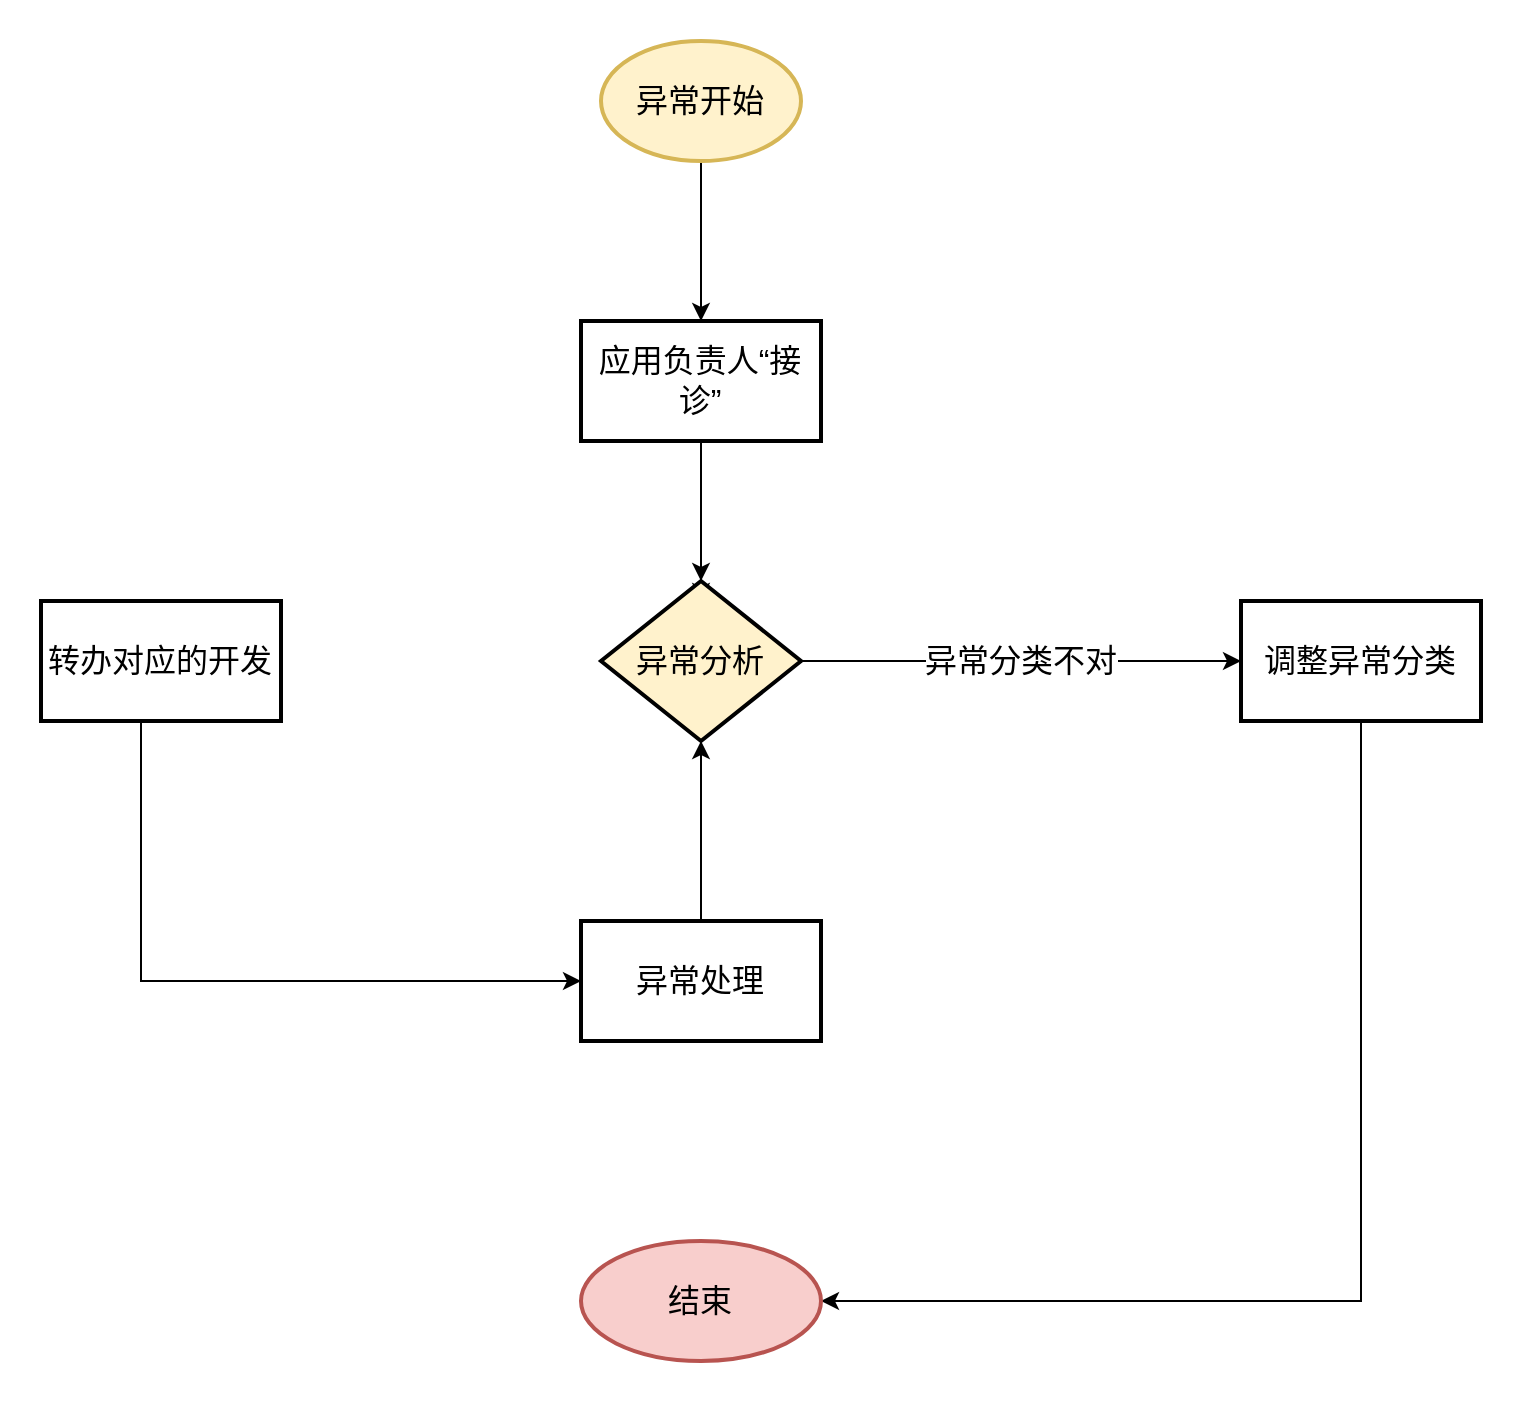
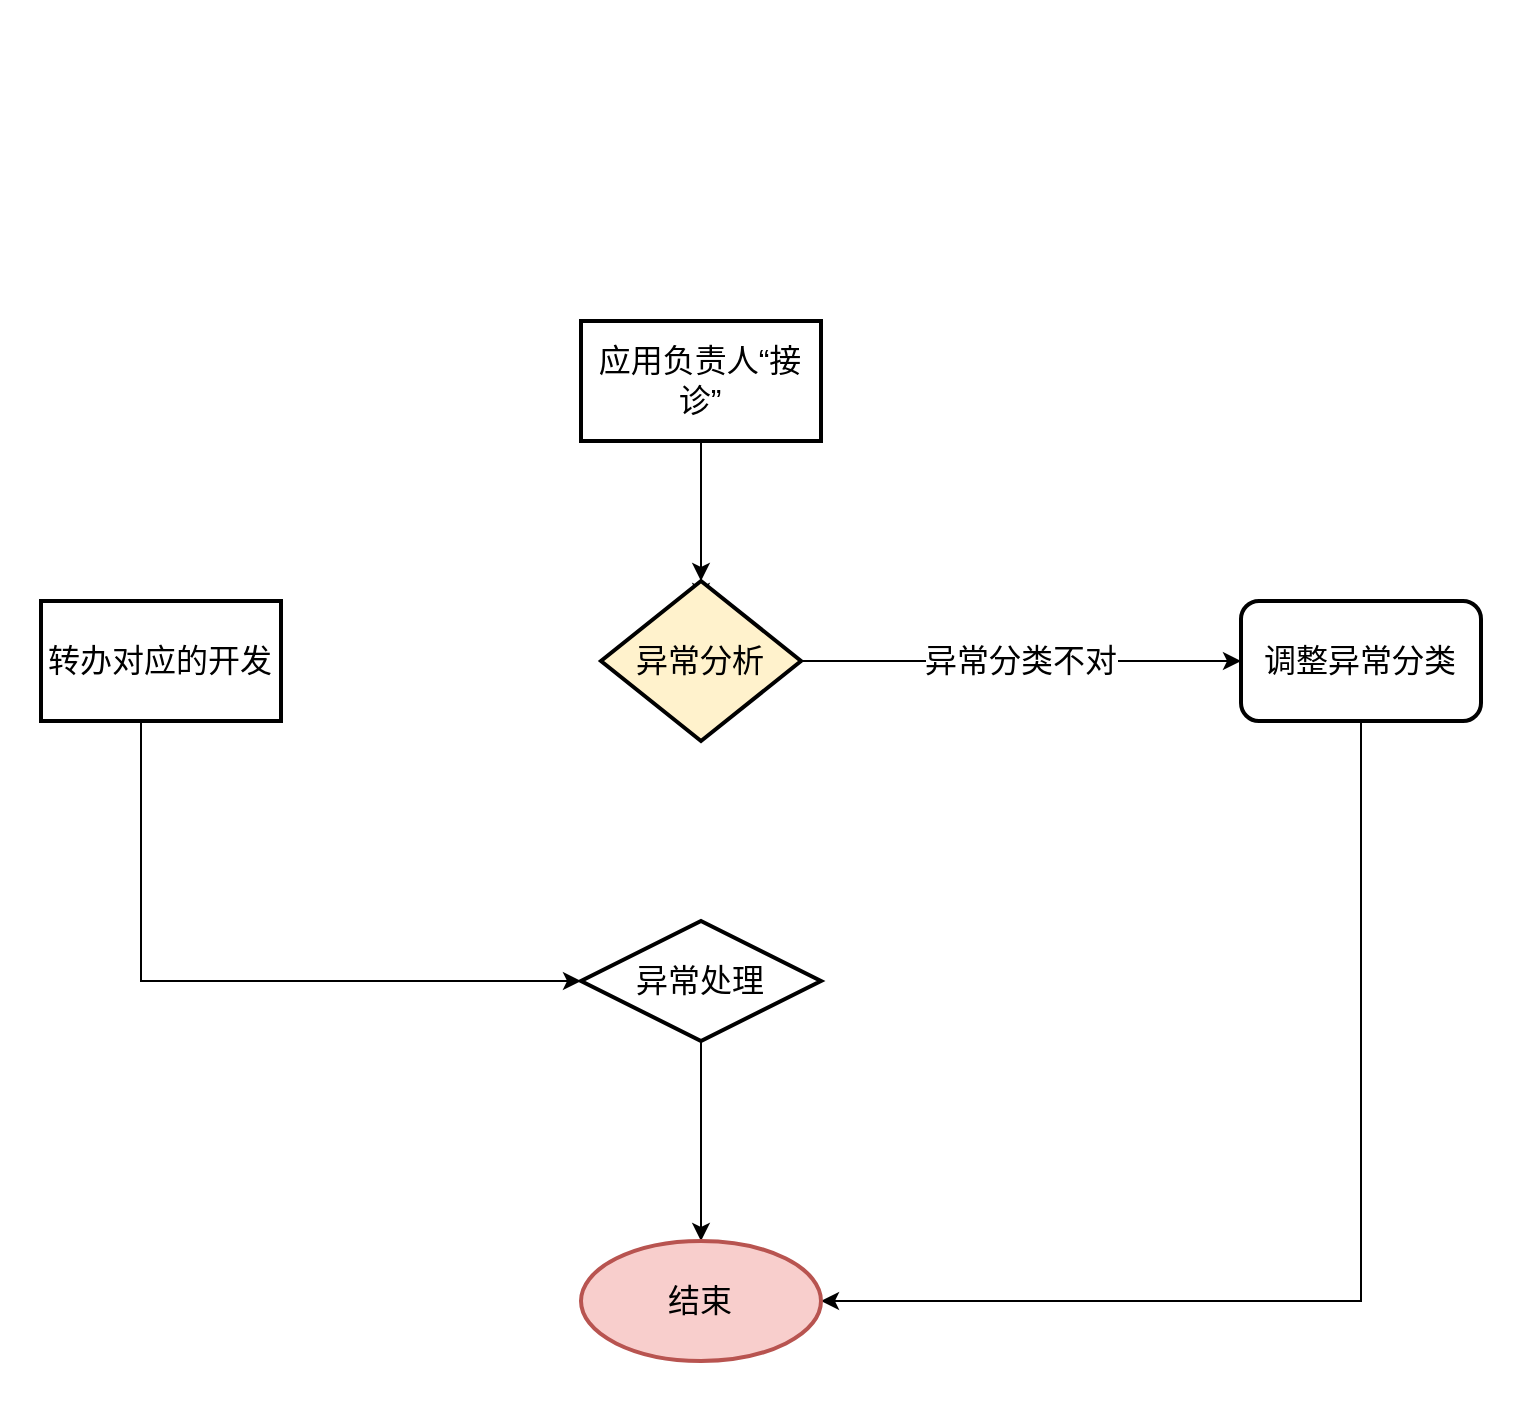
(701, 101) -> none
(701, 234) -> none
(1361, 661) -> (1361, 661)
(701, 838) -> (701, 1134)
(701, 981) -> (701, 981)
